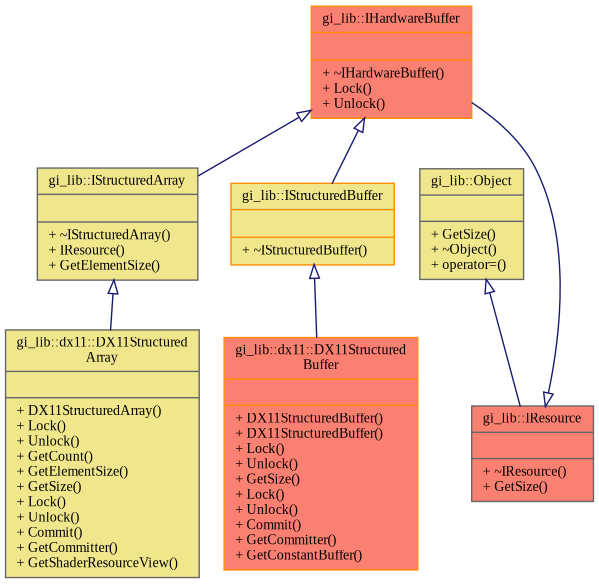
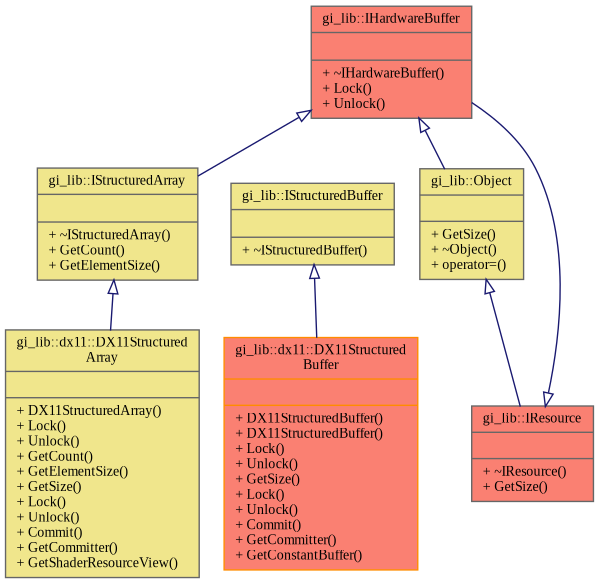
(391, 62) -> (391, 62)
(345, 157) -> (435, 150)
(313, 224) -> (313, 224)
(86, 250) -> (86, 250)
